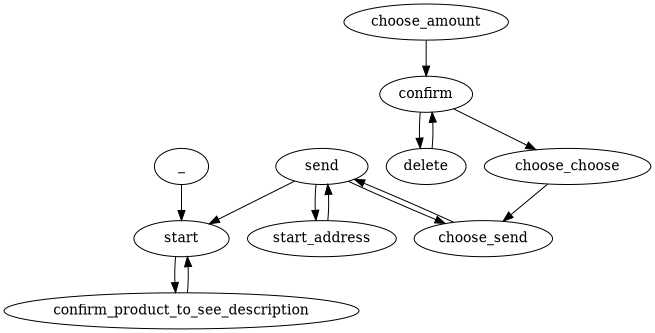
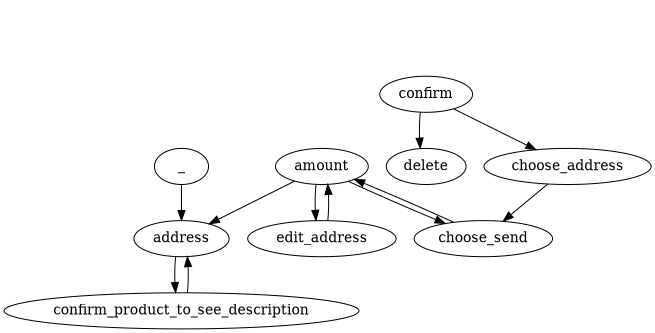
(426, 22) -> none
(433, 135) -> none
(322, 166) -> (322, 166)
(568, 166) -> (568, 166)
(182, 239) -> (182, 239)
(322, 239) -> (322, 239)
